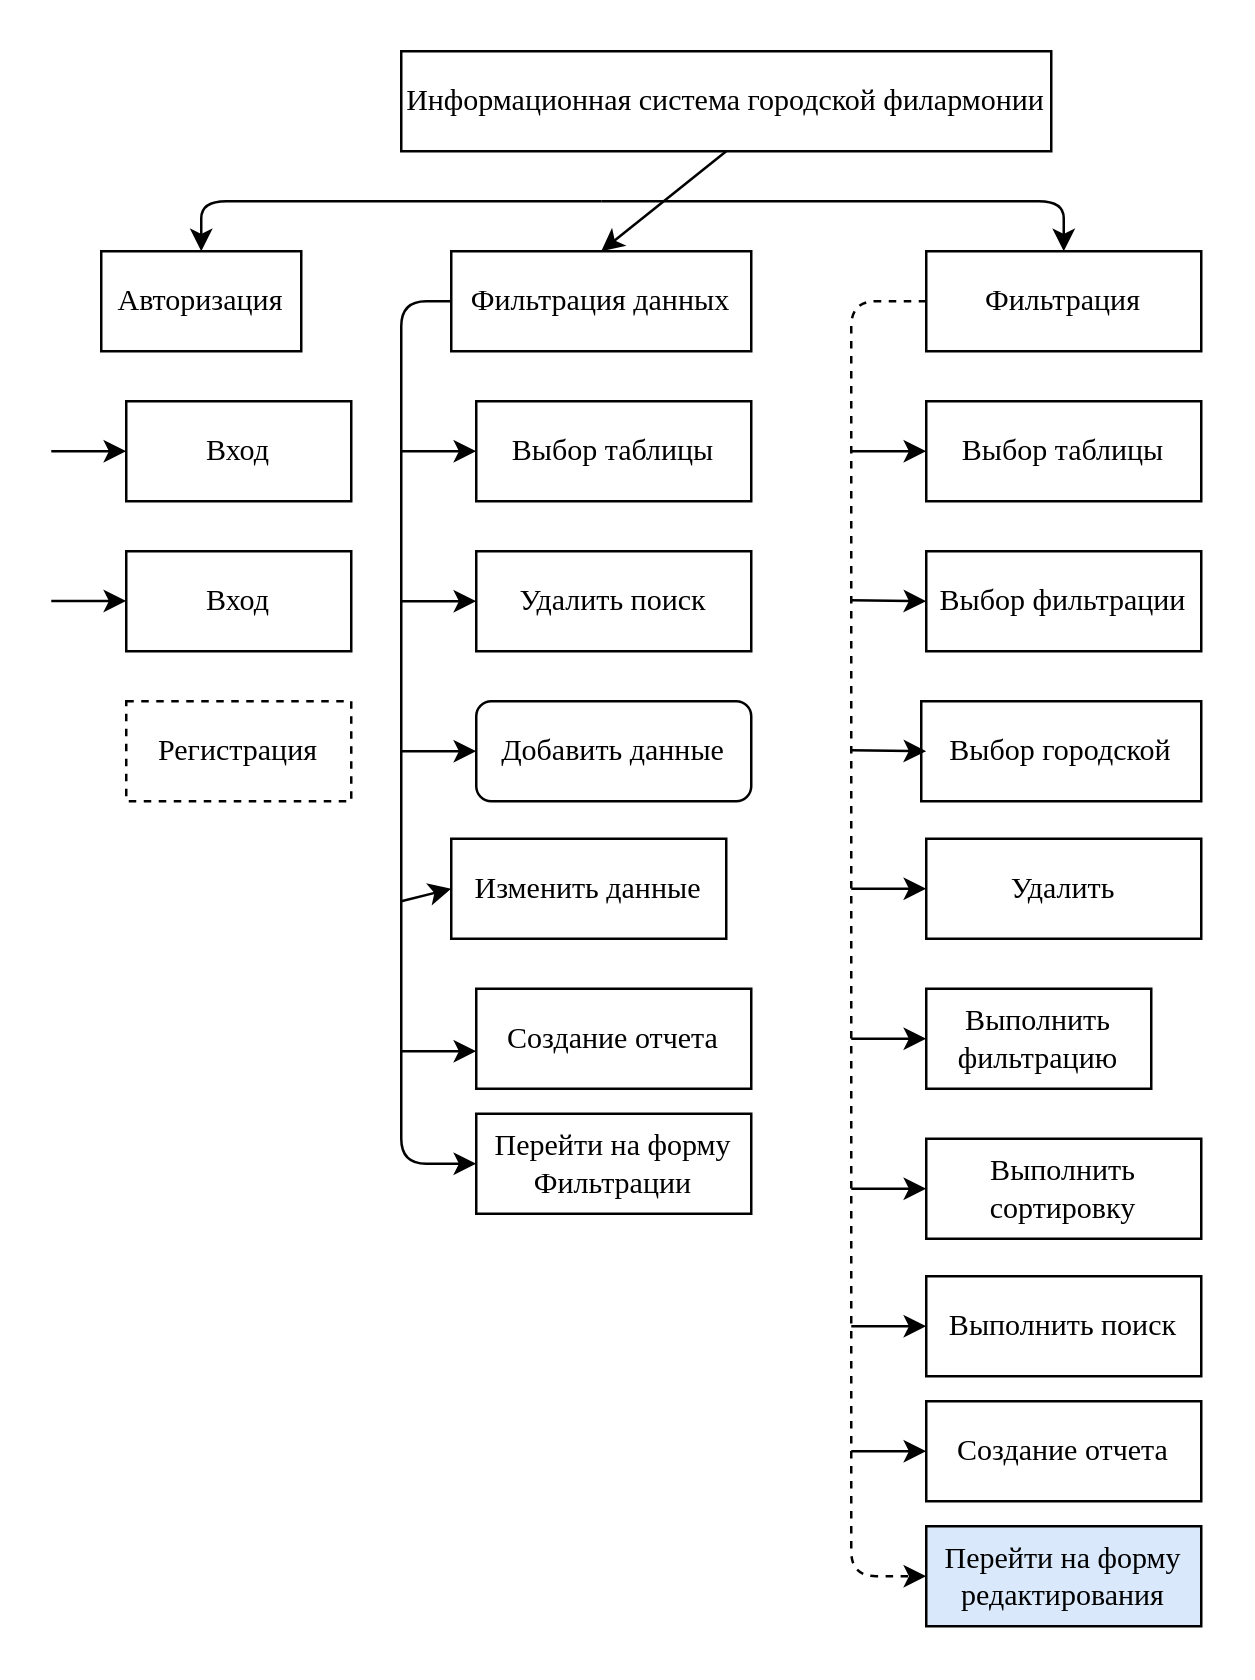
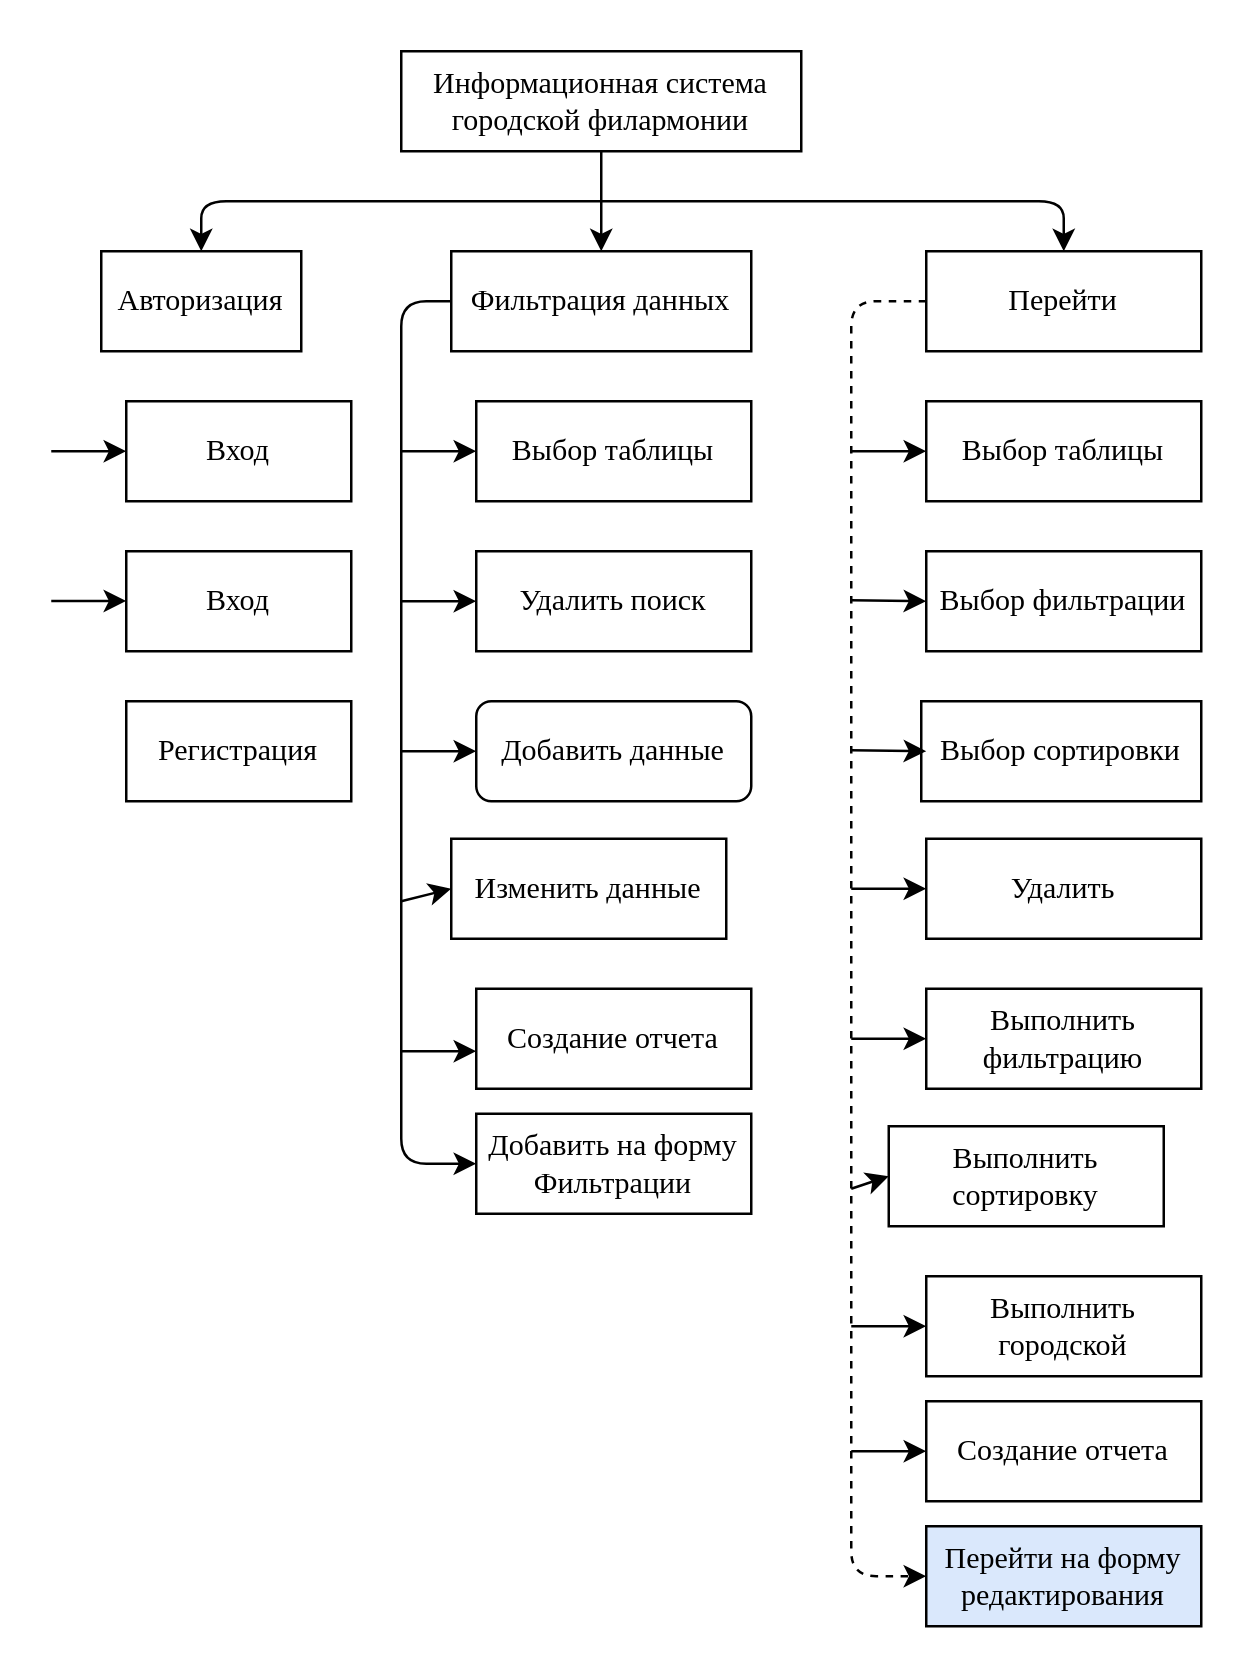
(726, 101) -> (601, 101)
(1064, 301) -> (1064, 301)
(239, 751) -> (239, 751)
(1061, 751) -> (1061, 751)
(1039, 1039) -> (1064, 1039)
(614, 1164) -> (614, 1164)
(1064, 1189) -> (1026, 1176)
(1064, 1326) -> (1064, 1326)
